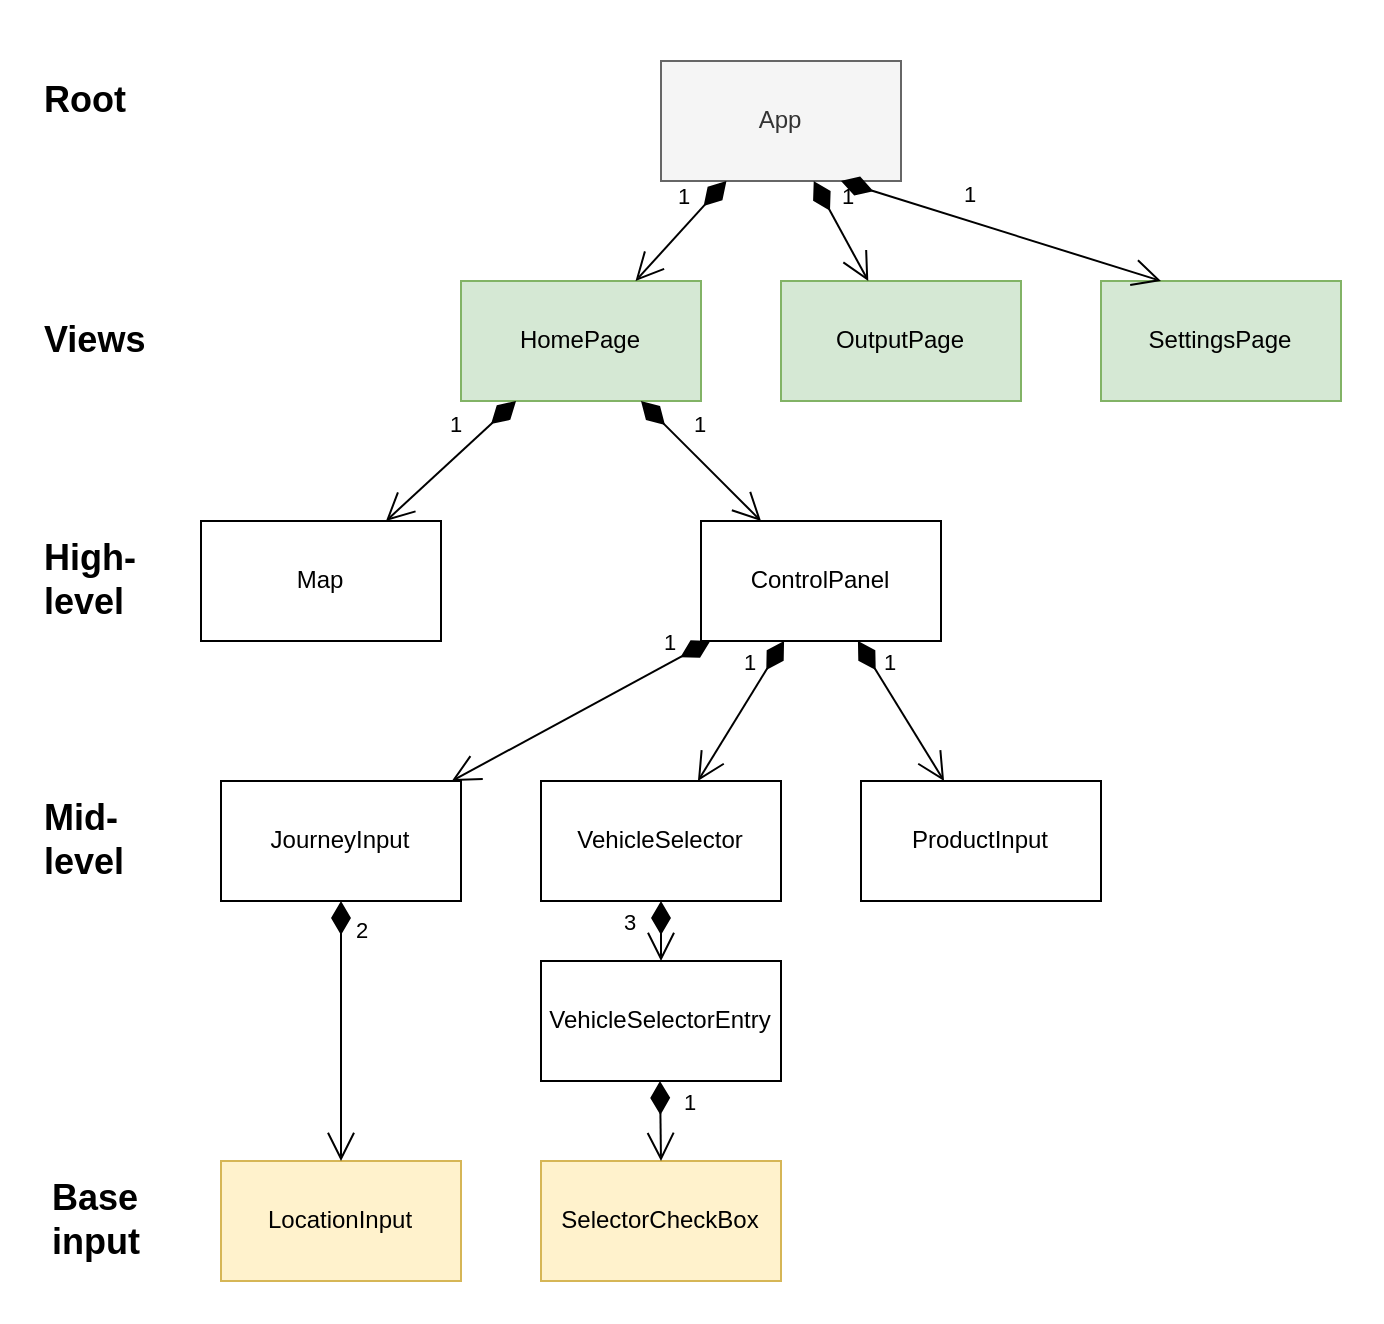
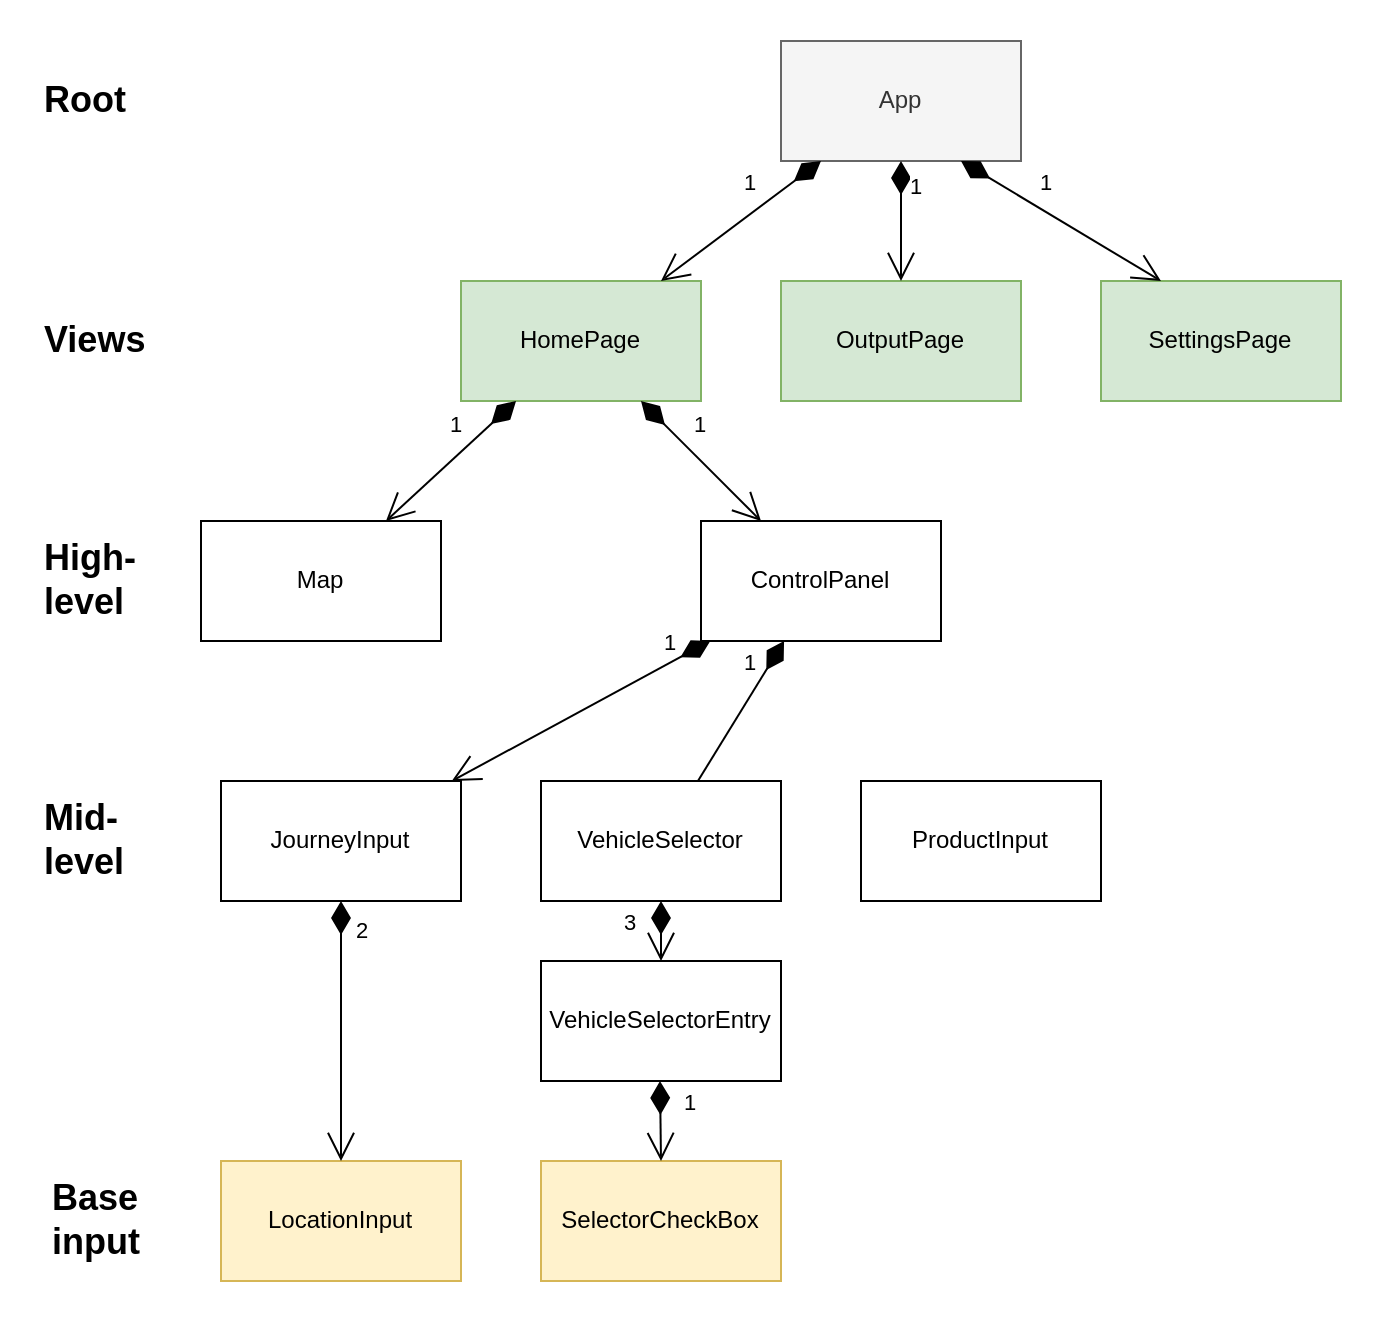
(781, 121) -> (901, 101)
(908, 722) -> none
(702, 774) -> (702, 775)
